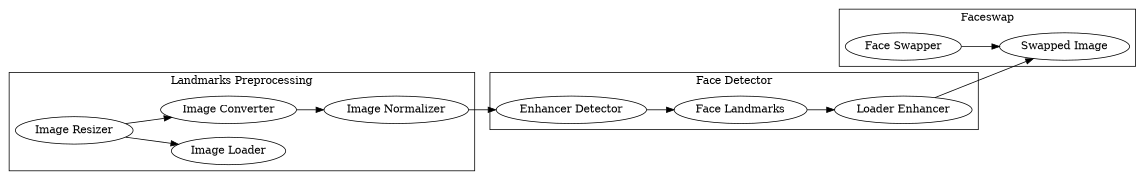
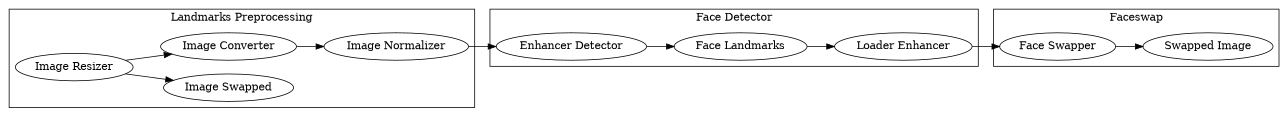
(985, 78) -> (983, 47)
(229, 151) -> (229, 88)
